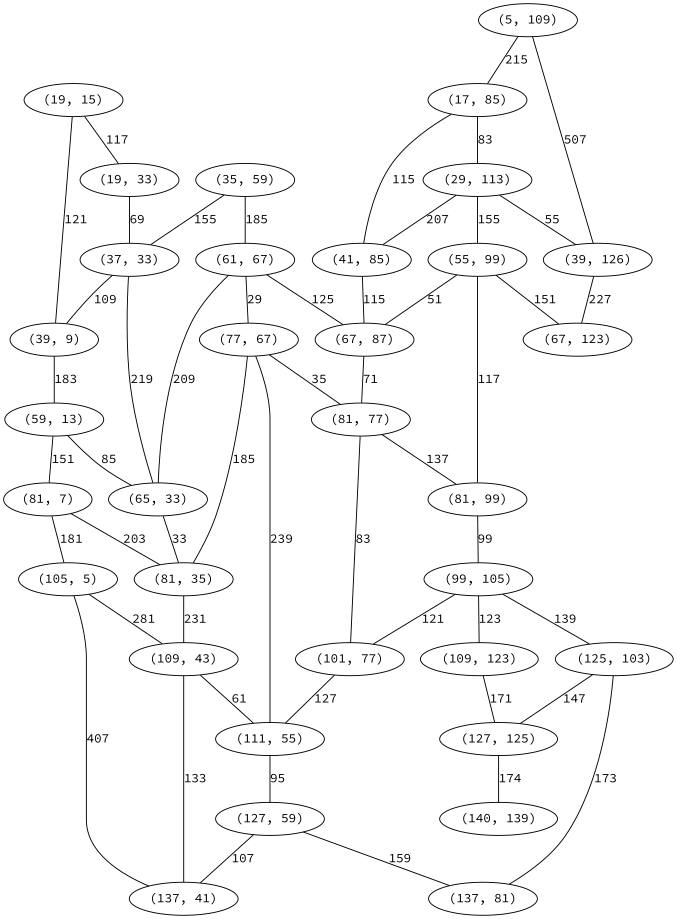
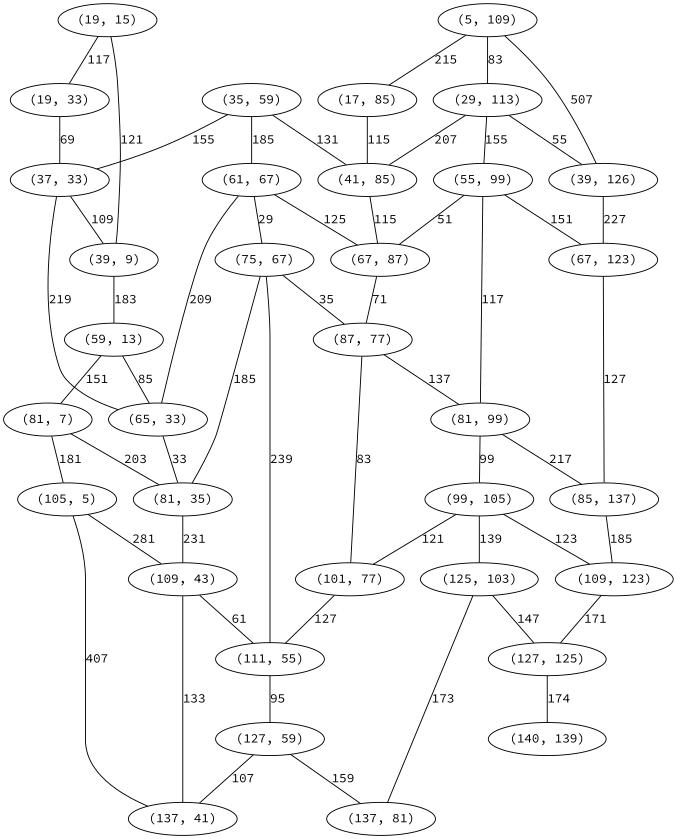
none -> (309, 140)
(477, 140) -> (488, 60)
(249, 340) -> (264, 260)
(361, 420) -> (363, 340)
none -> (604, 499)
